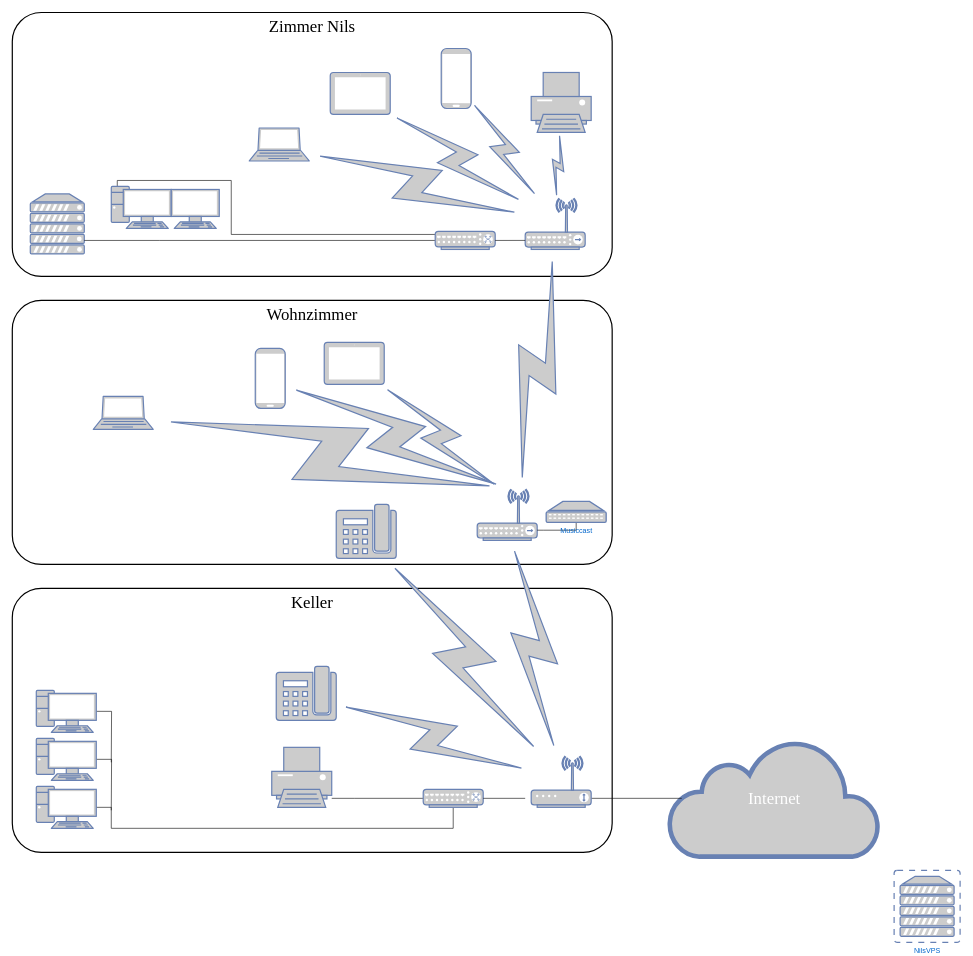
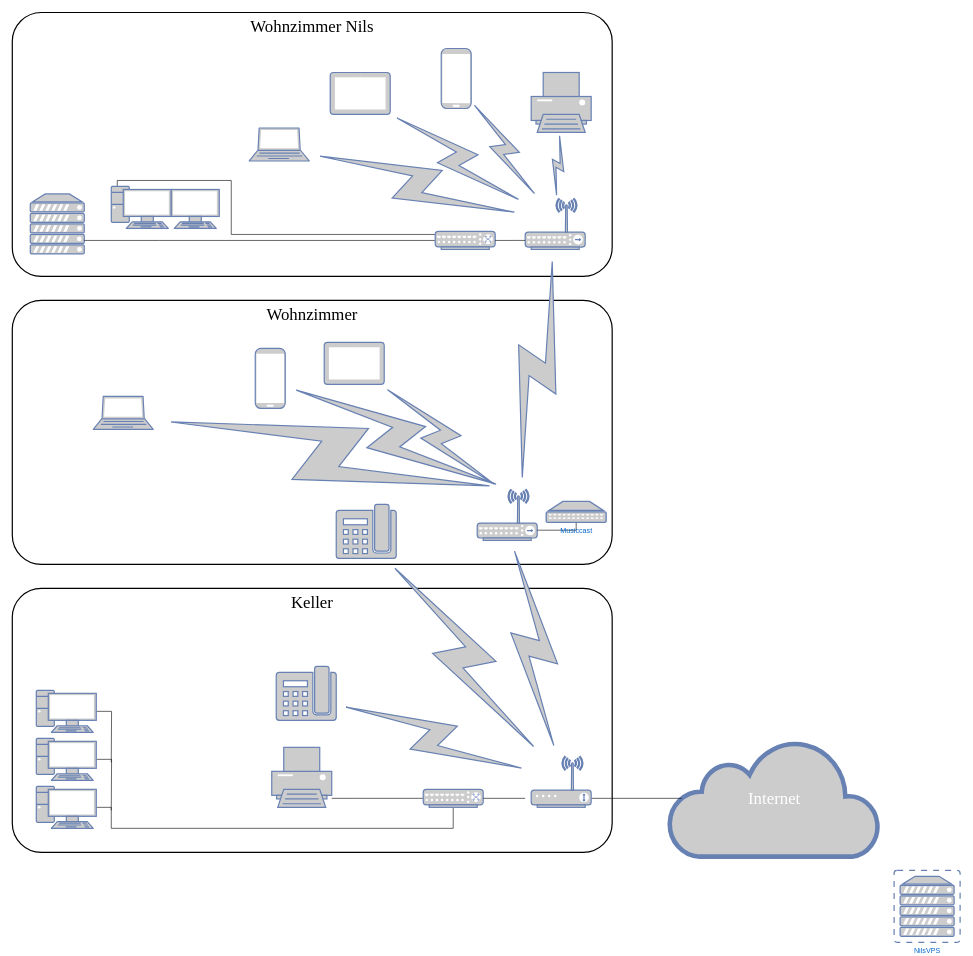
(312, 27) -> (312, 27)
